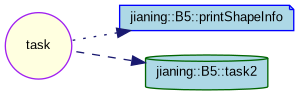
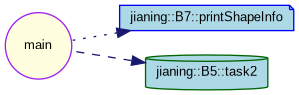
(207, 18) -> (207, 18)
(39, 46) -> (39, 46)
